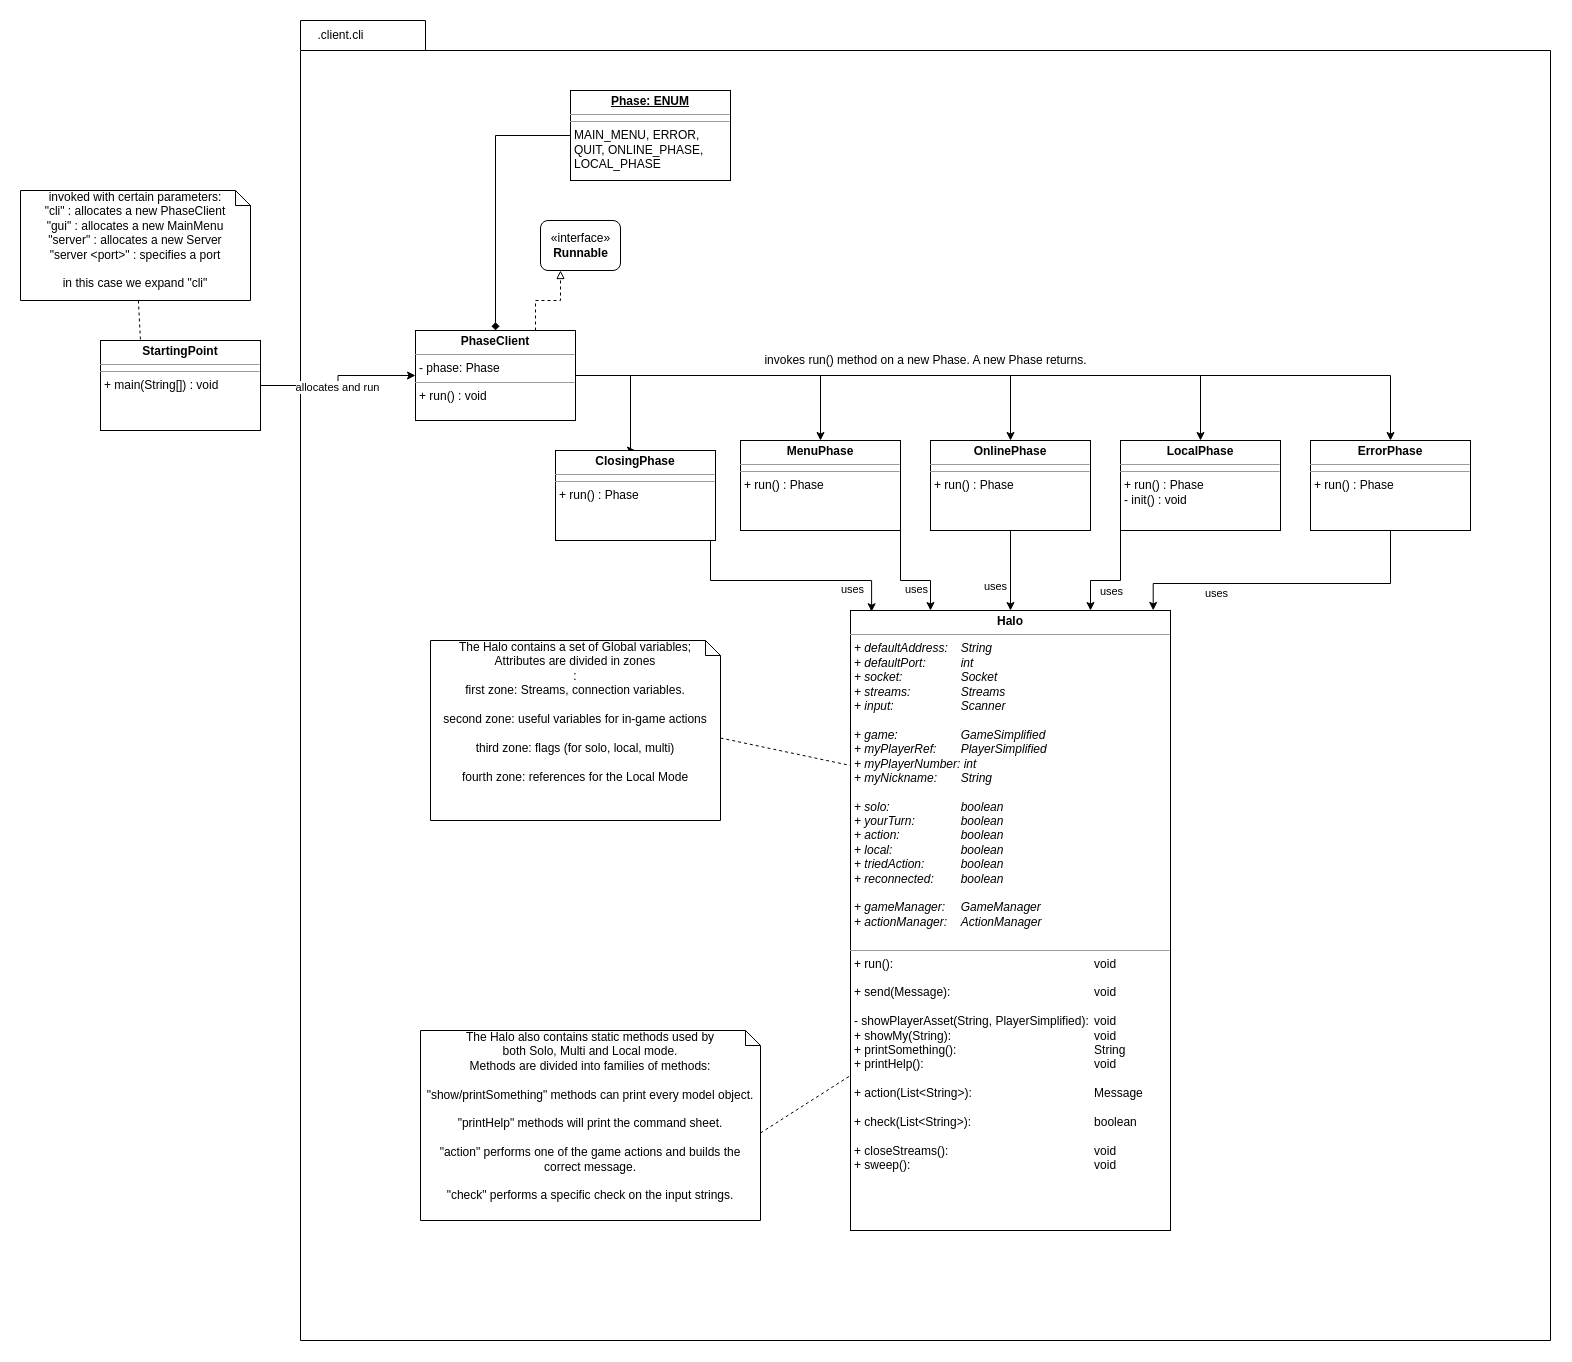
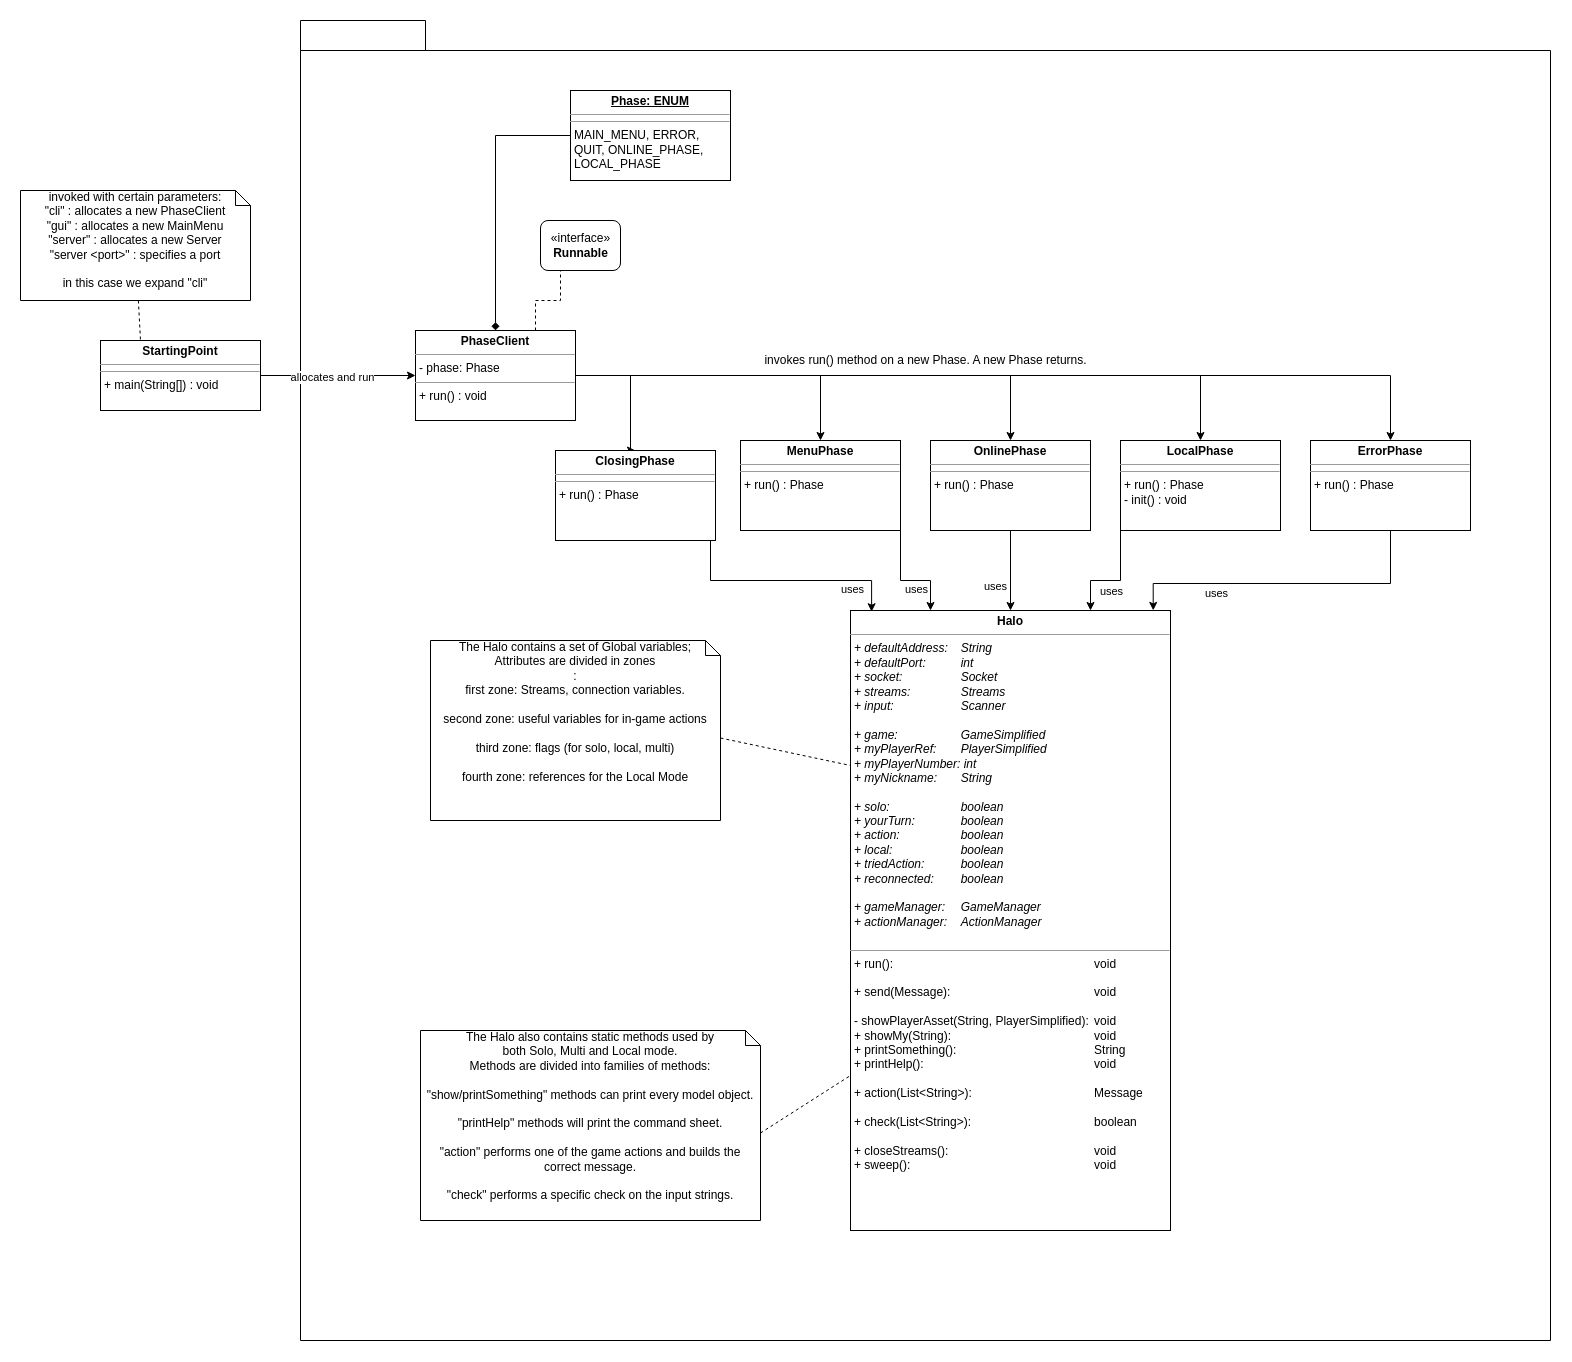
(341, 36) -> none
(561, 280) -> (561, 276)
(181, 386) -> (181, 376)
